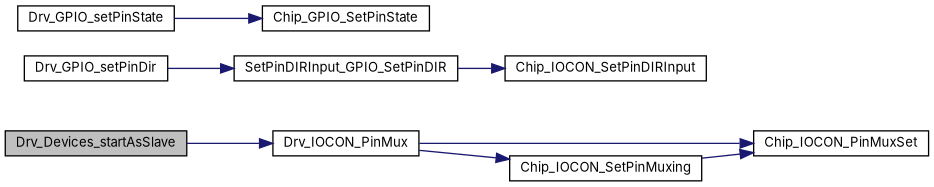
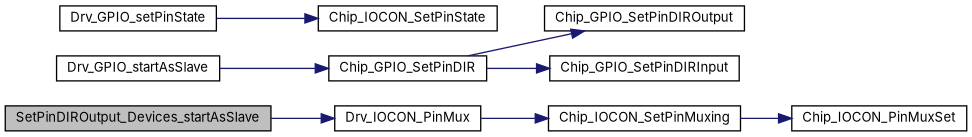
(346, 18) -> (408, 18)
none -> (644, 18)
(96, 68) -> (138, 68)
(346, 68) -> (408, 68)
(606, 68) -> (644, 68)
(96, 143) -> (138, 118)
(580, 143) -> none
